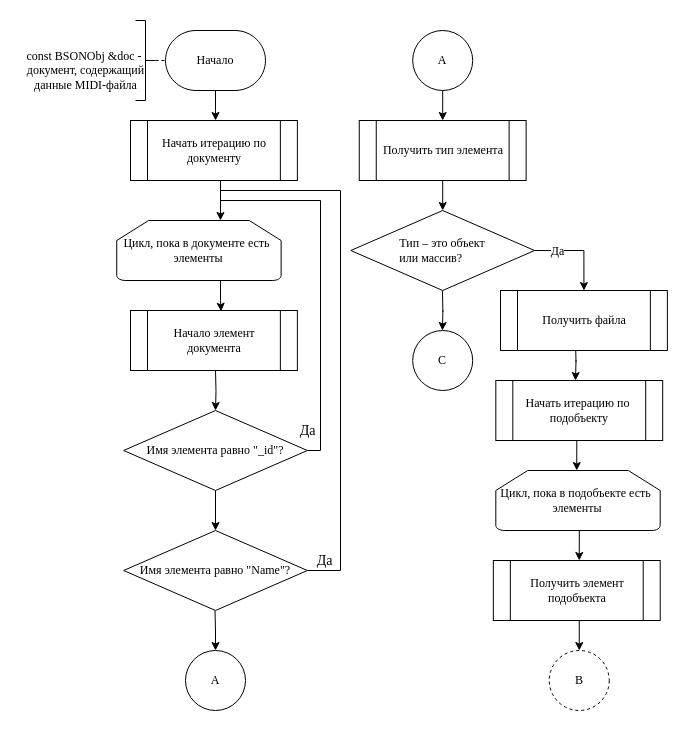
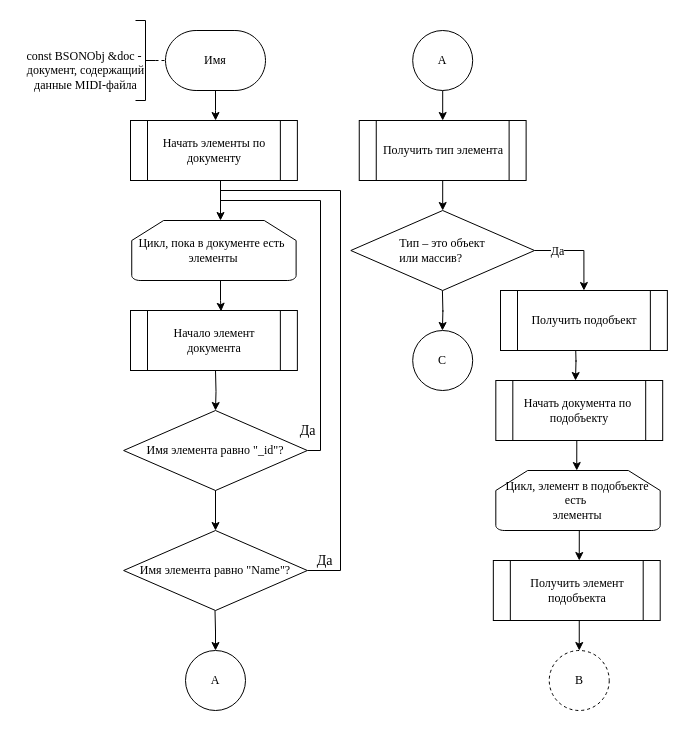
(216, 61) -> (216, 61)
(215, 151) -> (215, 151)
(199, 251) -> (214, 251)
(585, 321) -> (585, 321)
(580, 411) -> (580, 411)
(578, 501) -> (578, 501)
